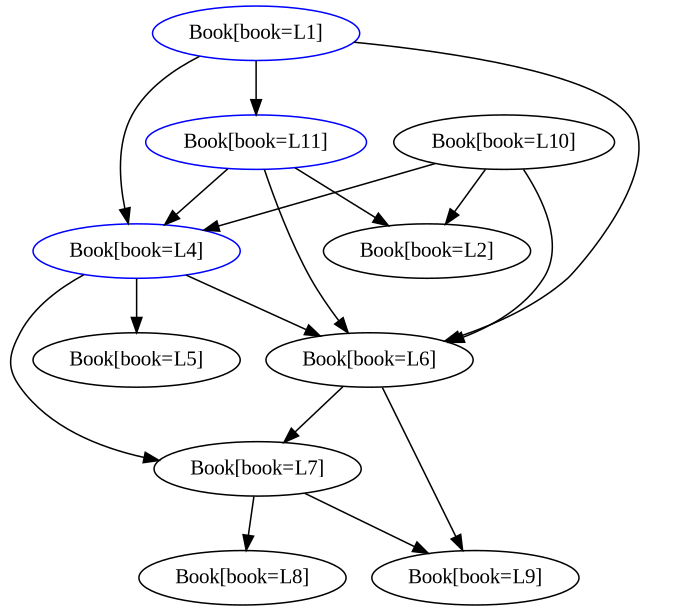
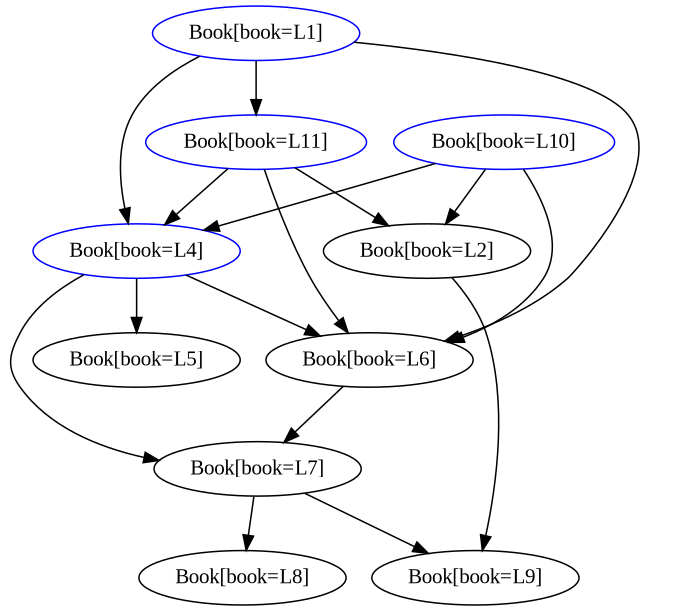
(504, 142) -> (504, 142)
(419, 462) -> (498, 401)
